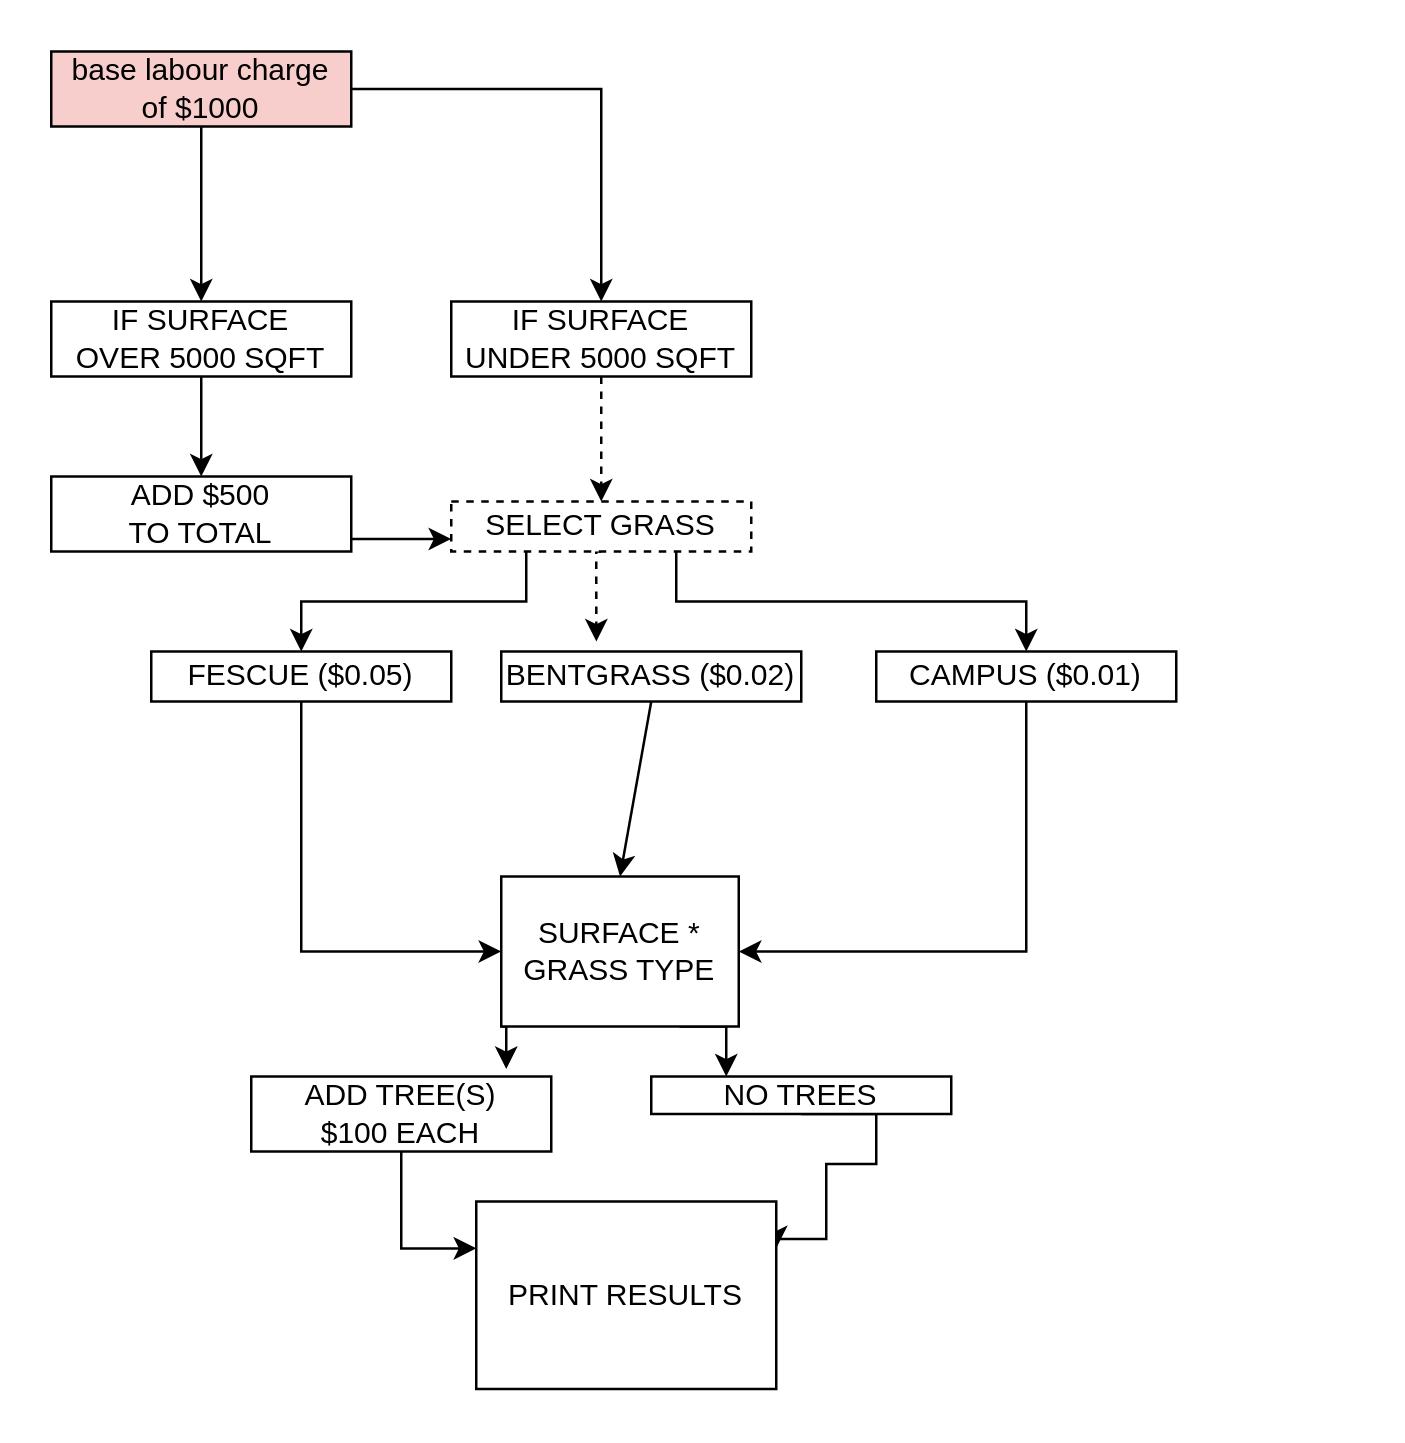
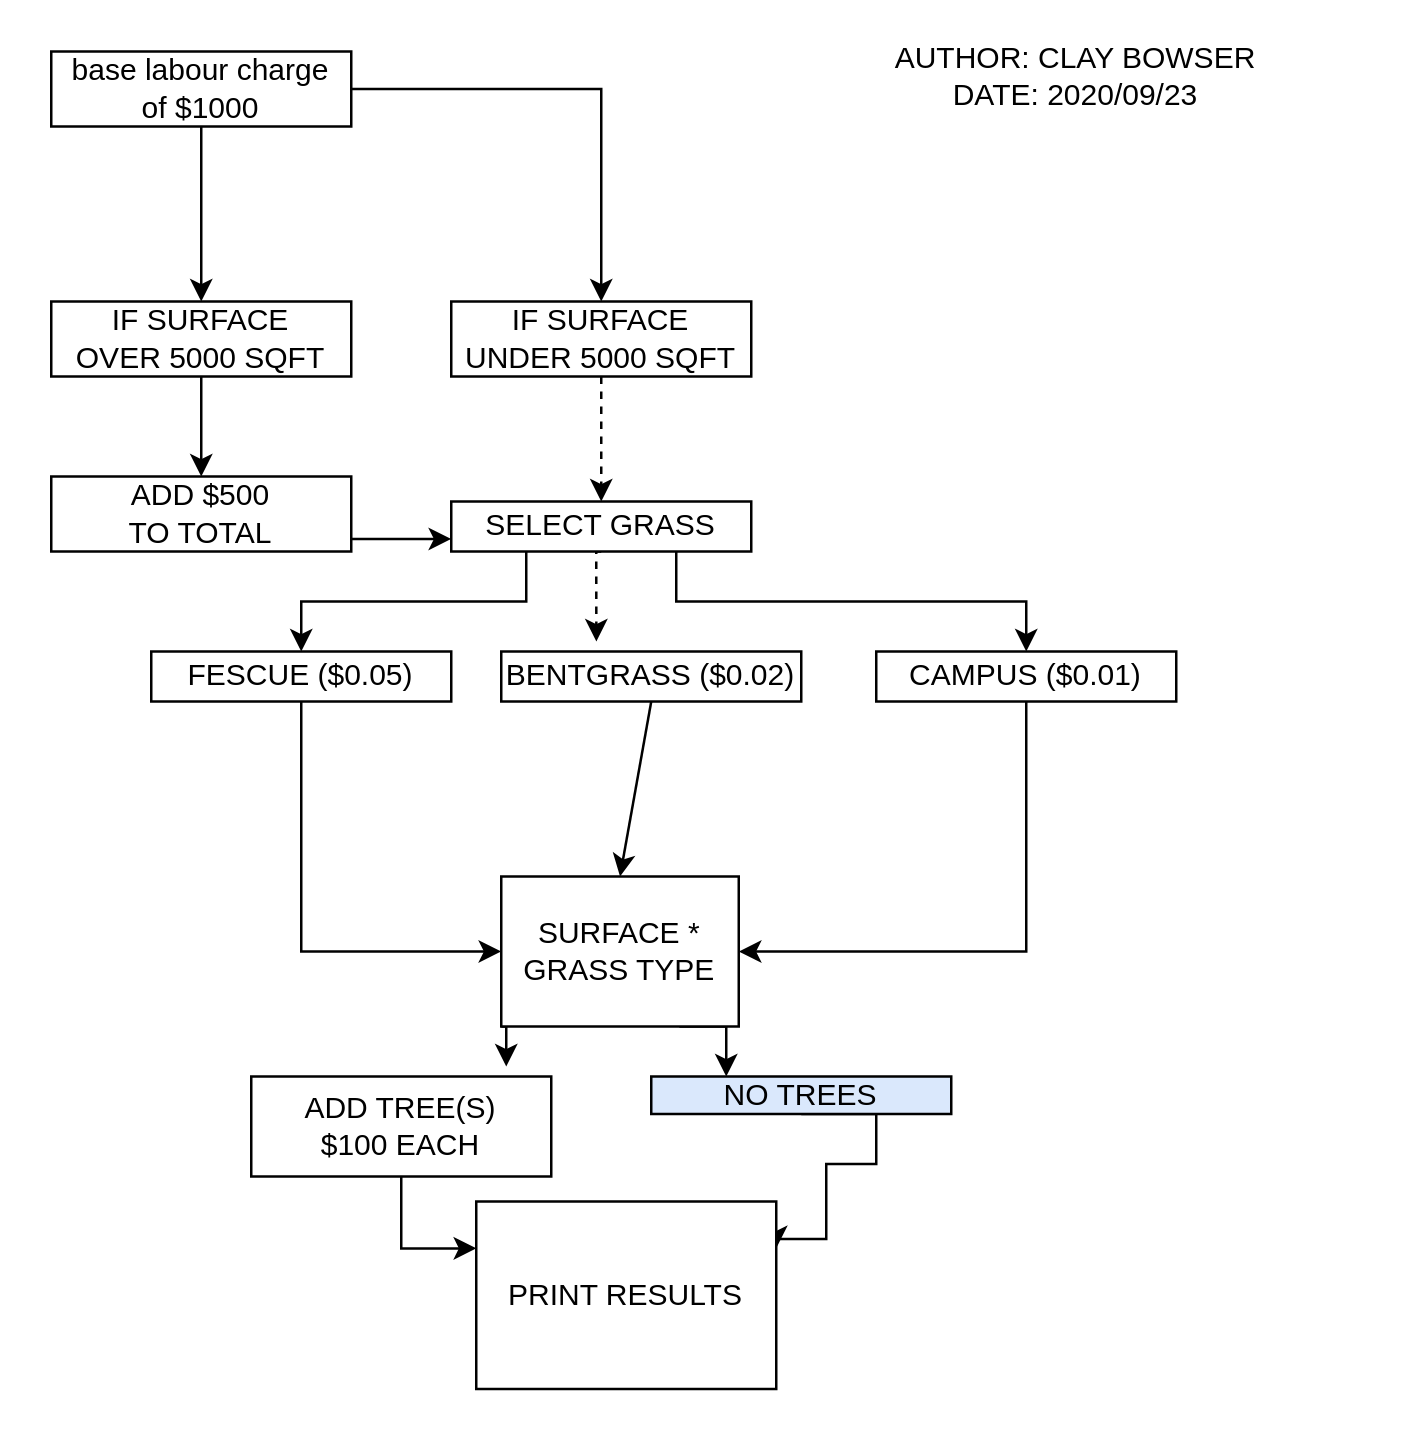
none -> (1076, 76)
(201, 89) -> (201, 89)
(601, 526) -> (601, 526)
(801, 1095) -> (801, 1095)
(401, 1114) -> (401, 1126)
